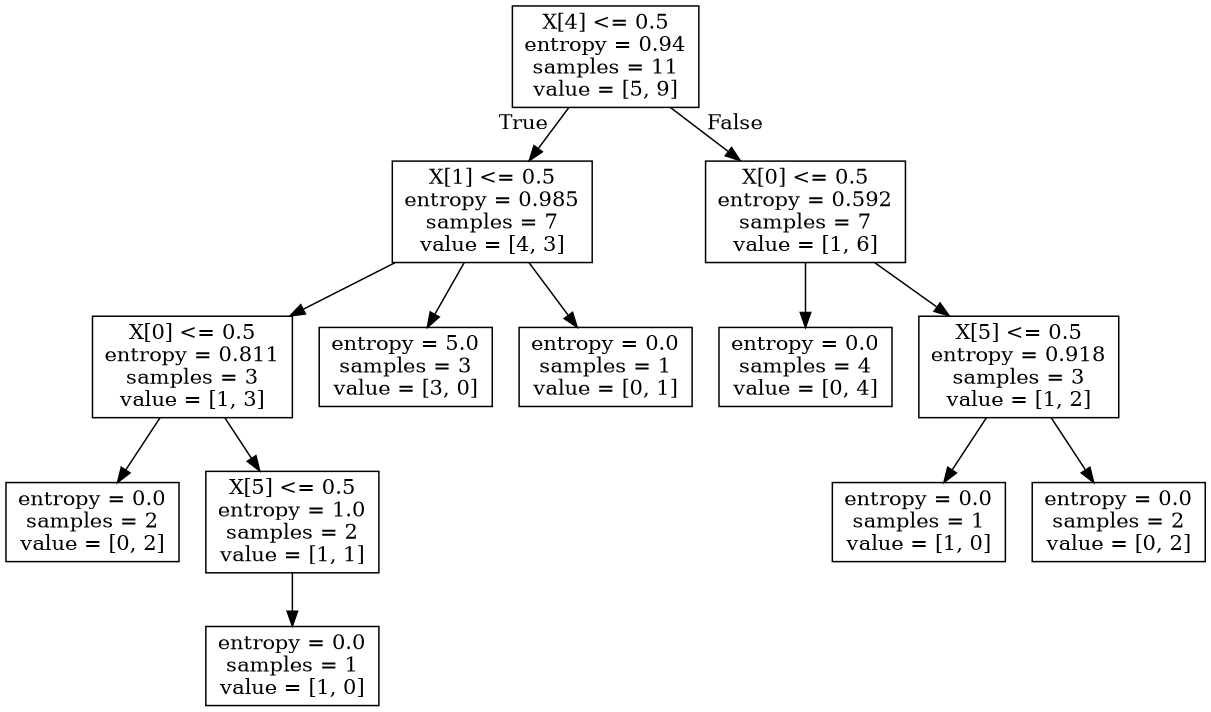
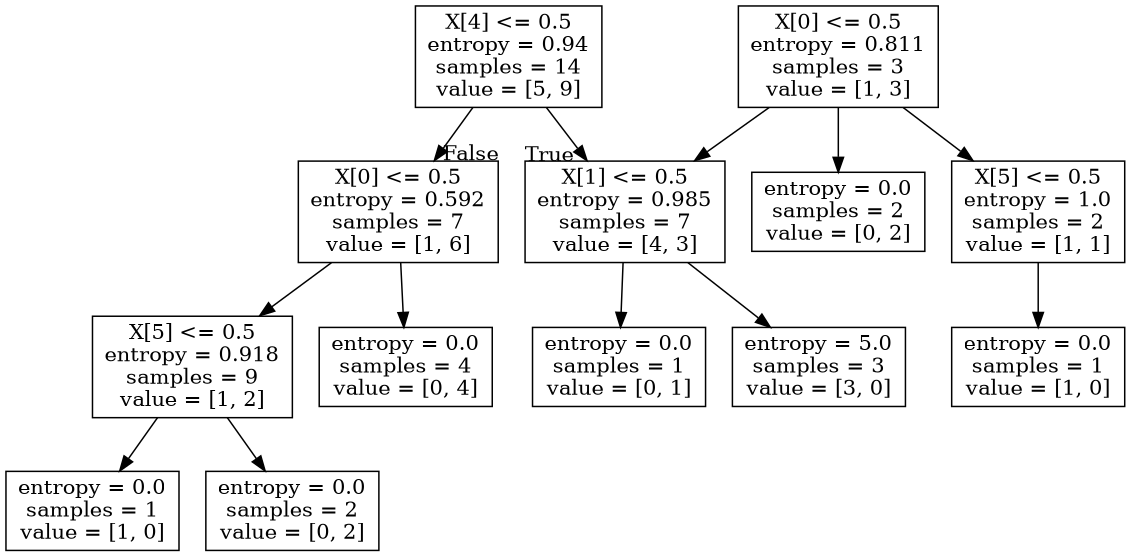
(606, 57) -> (509, 57)
(349, 286) -> (738, 130)
(1019, 367) -> (192, 367)
